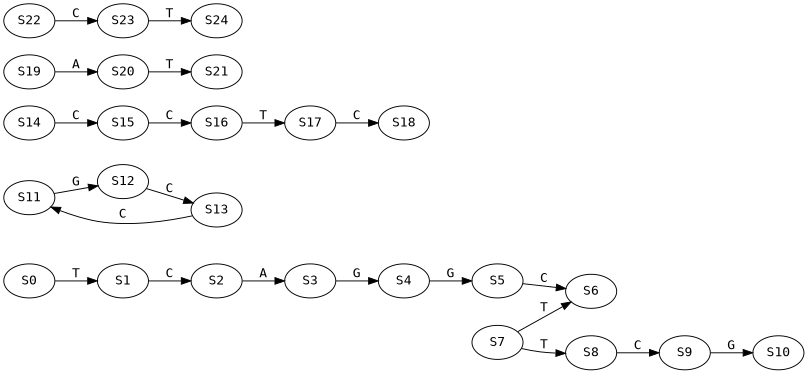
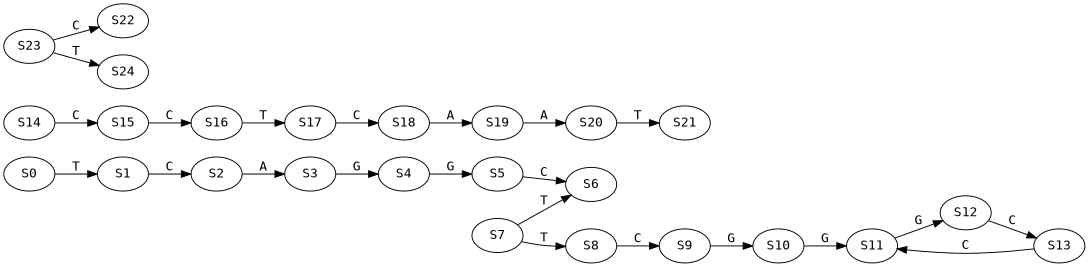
(71, 21) -> (72, 35)
none -> (446, 123)
none -> (820, 246)
